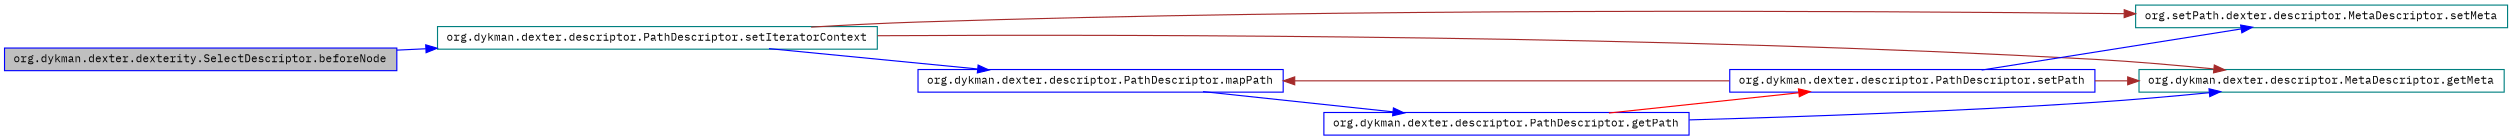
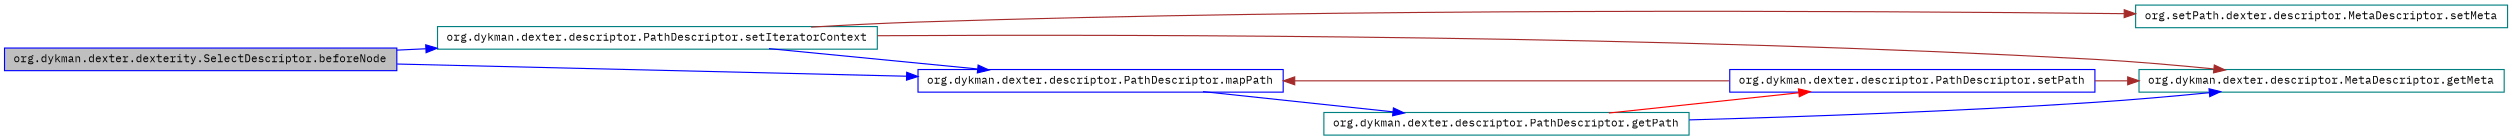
(2111, 50) -> none
none -> (652, 70)
(1506, 124) -> (1506, 124)
